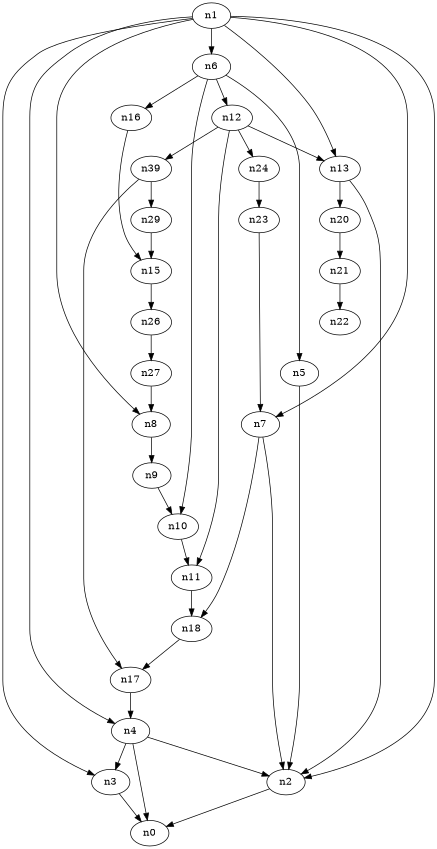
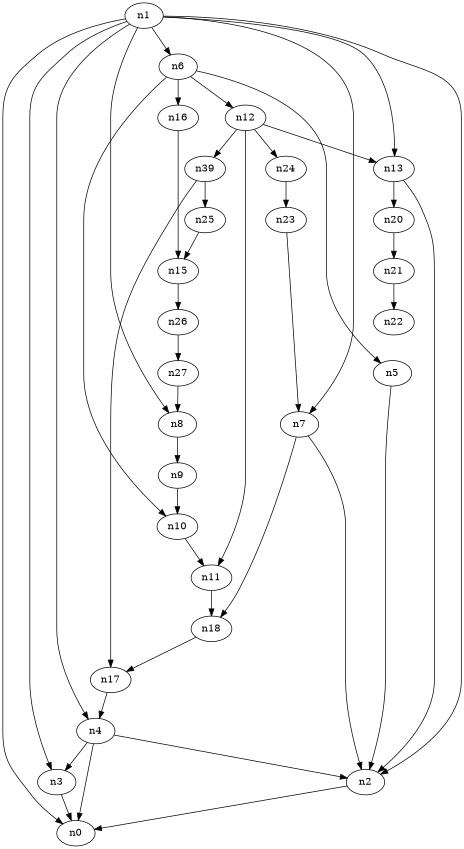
(151, 220) -> (205, 220)
none -> (3, 393)
